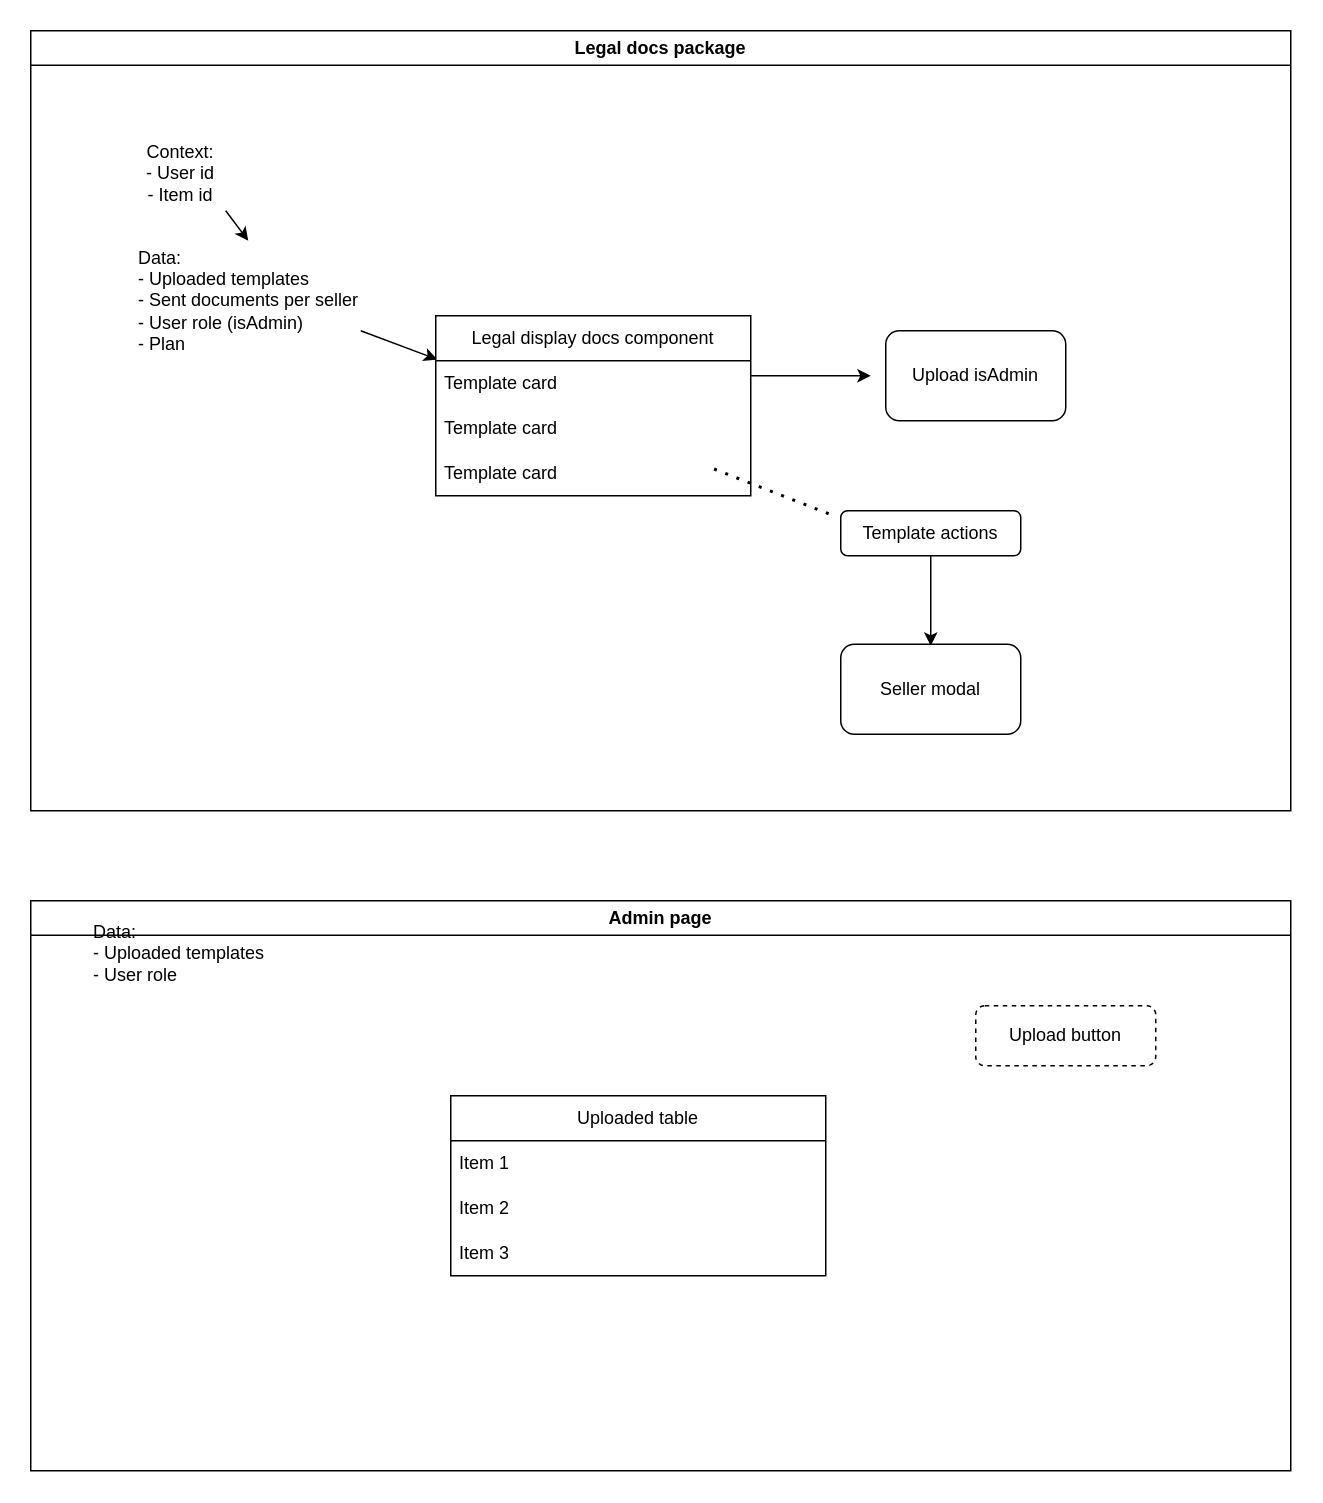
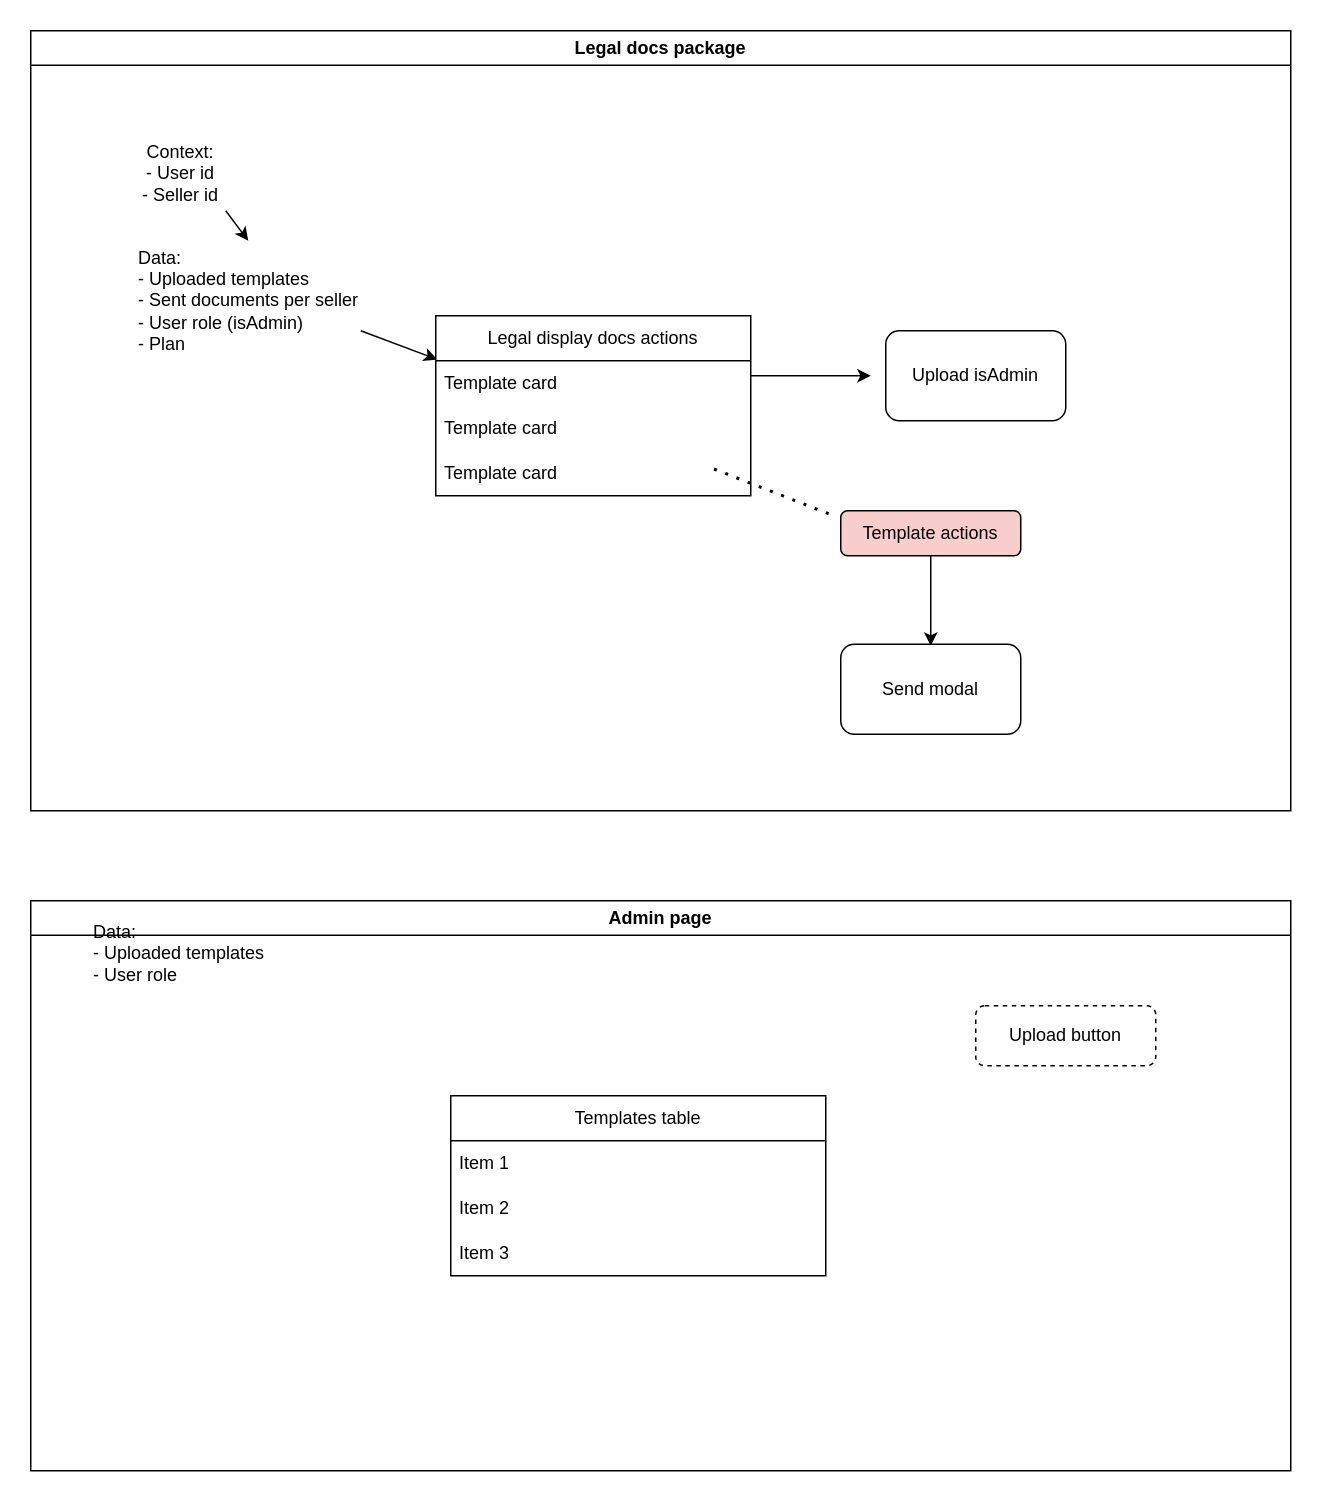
(181, 173) -> (181, 173)
(593, 338) -> (593, 338)
(931, 533) -> (931, 533)
(931, 689) -> (931, 689)
(638, 1118) -> (638, 1118)
